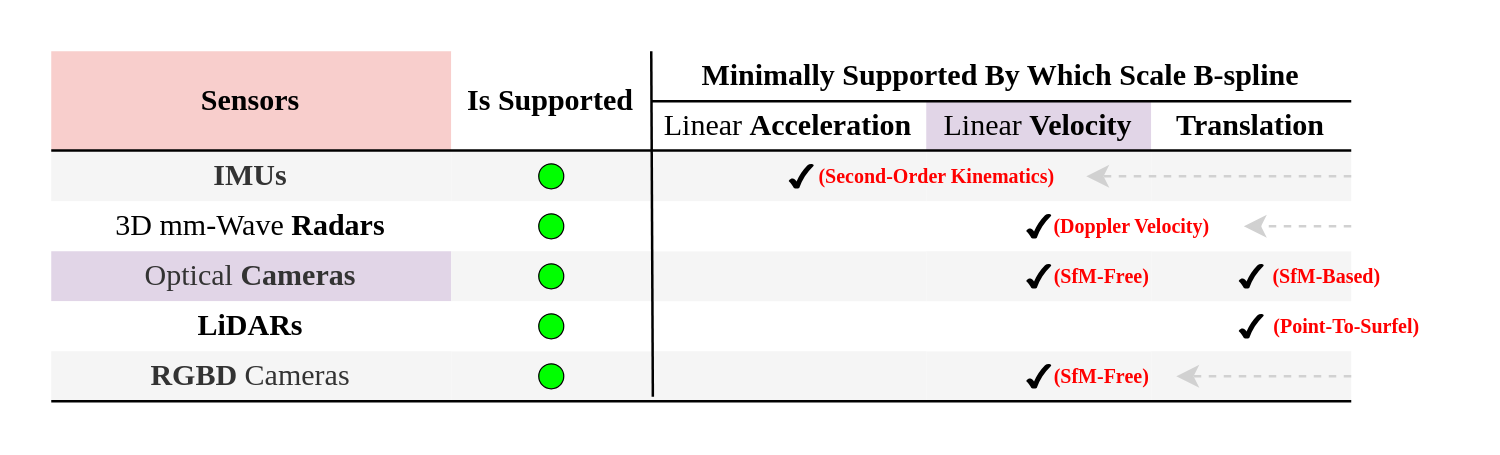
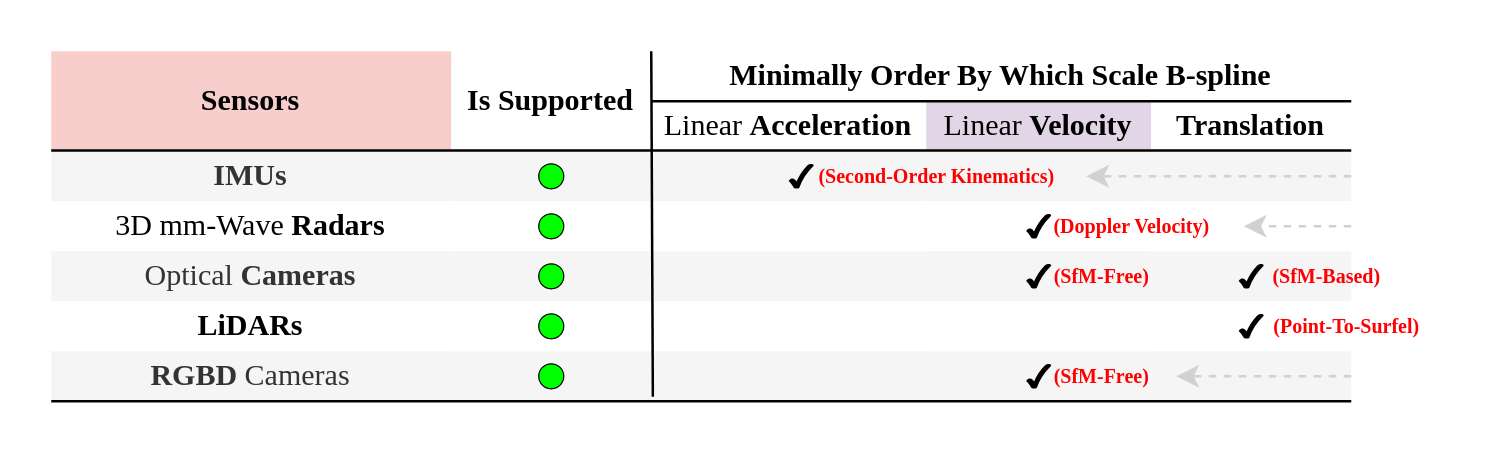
(1001, 76) -> (1001, 76)
(251, 276) -> (251, 276)
